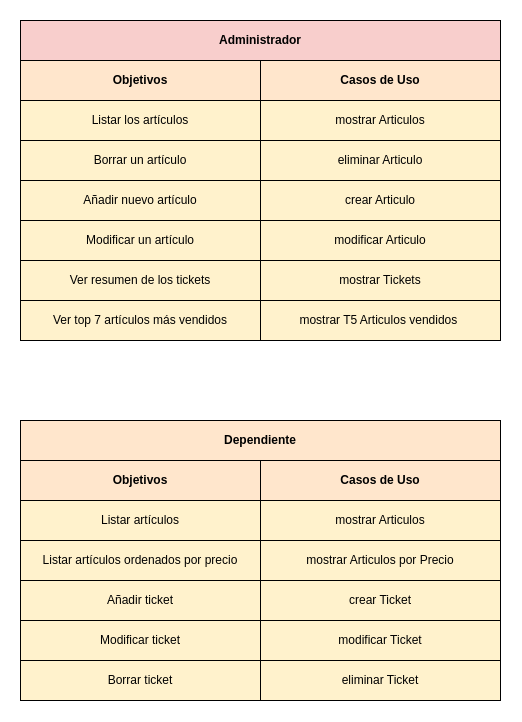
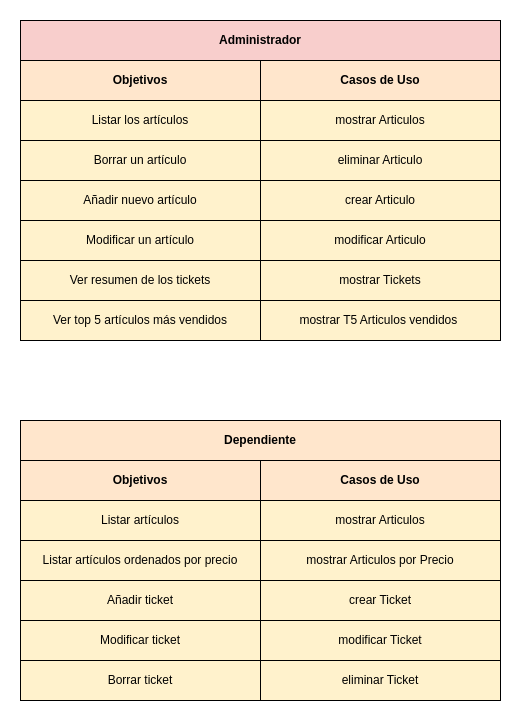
(141, 321) -> (141, 321)
